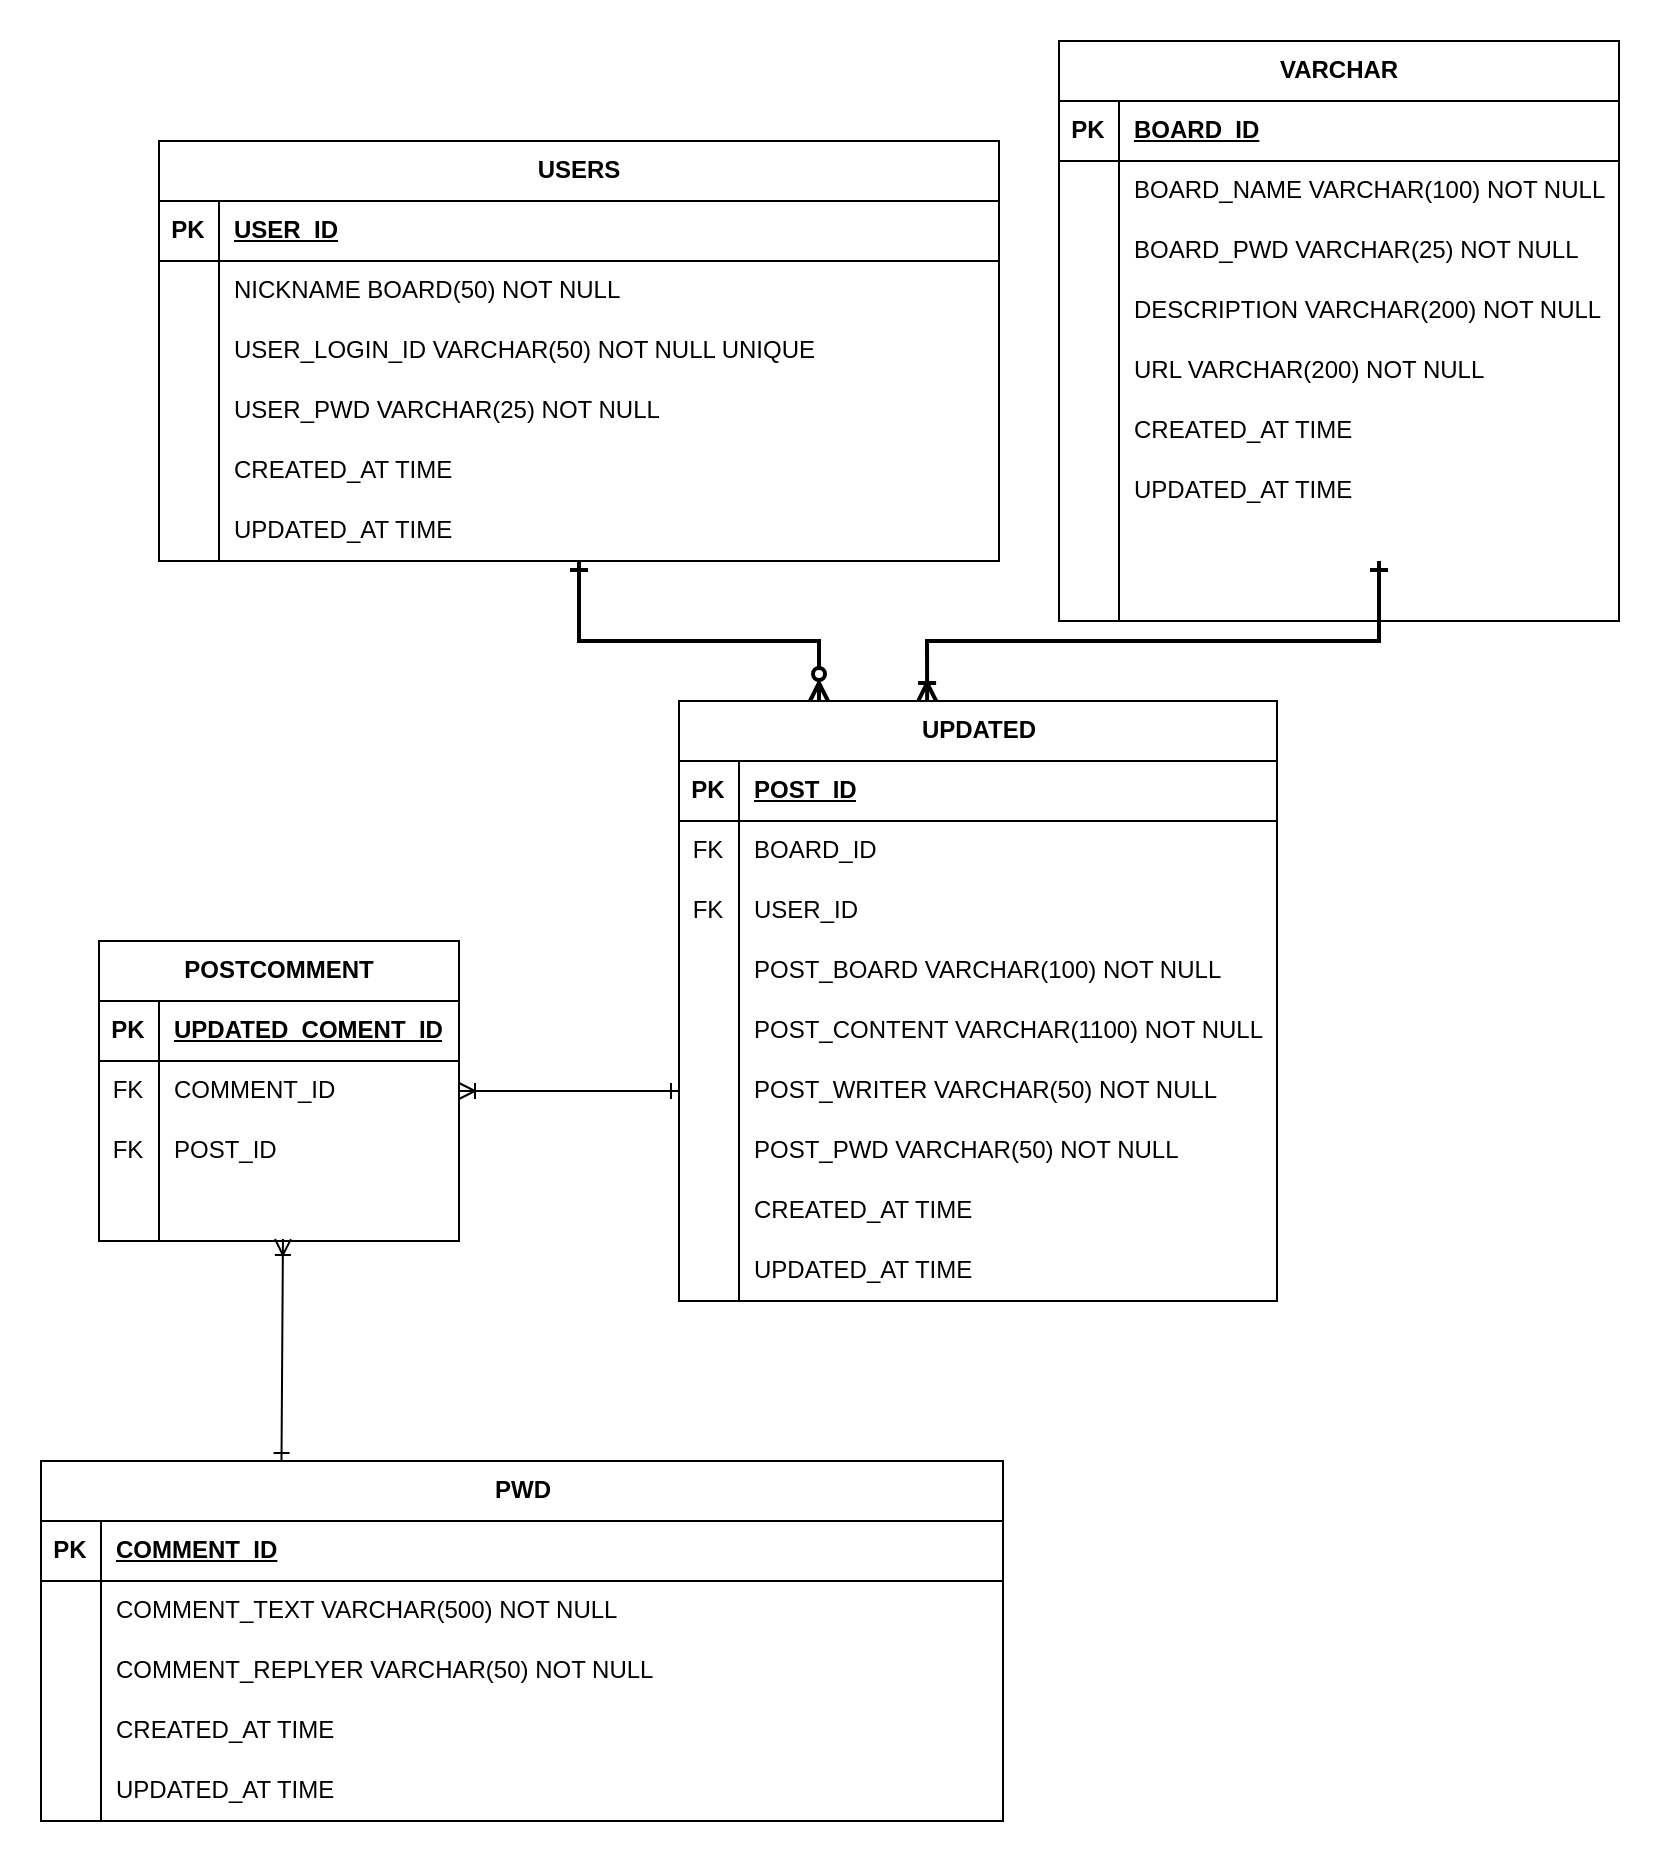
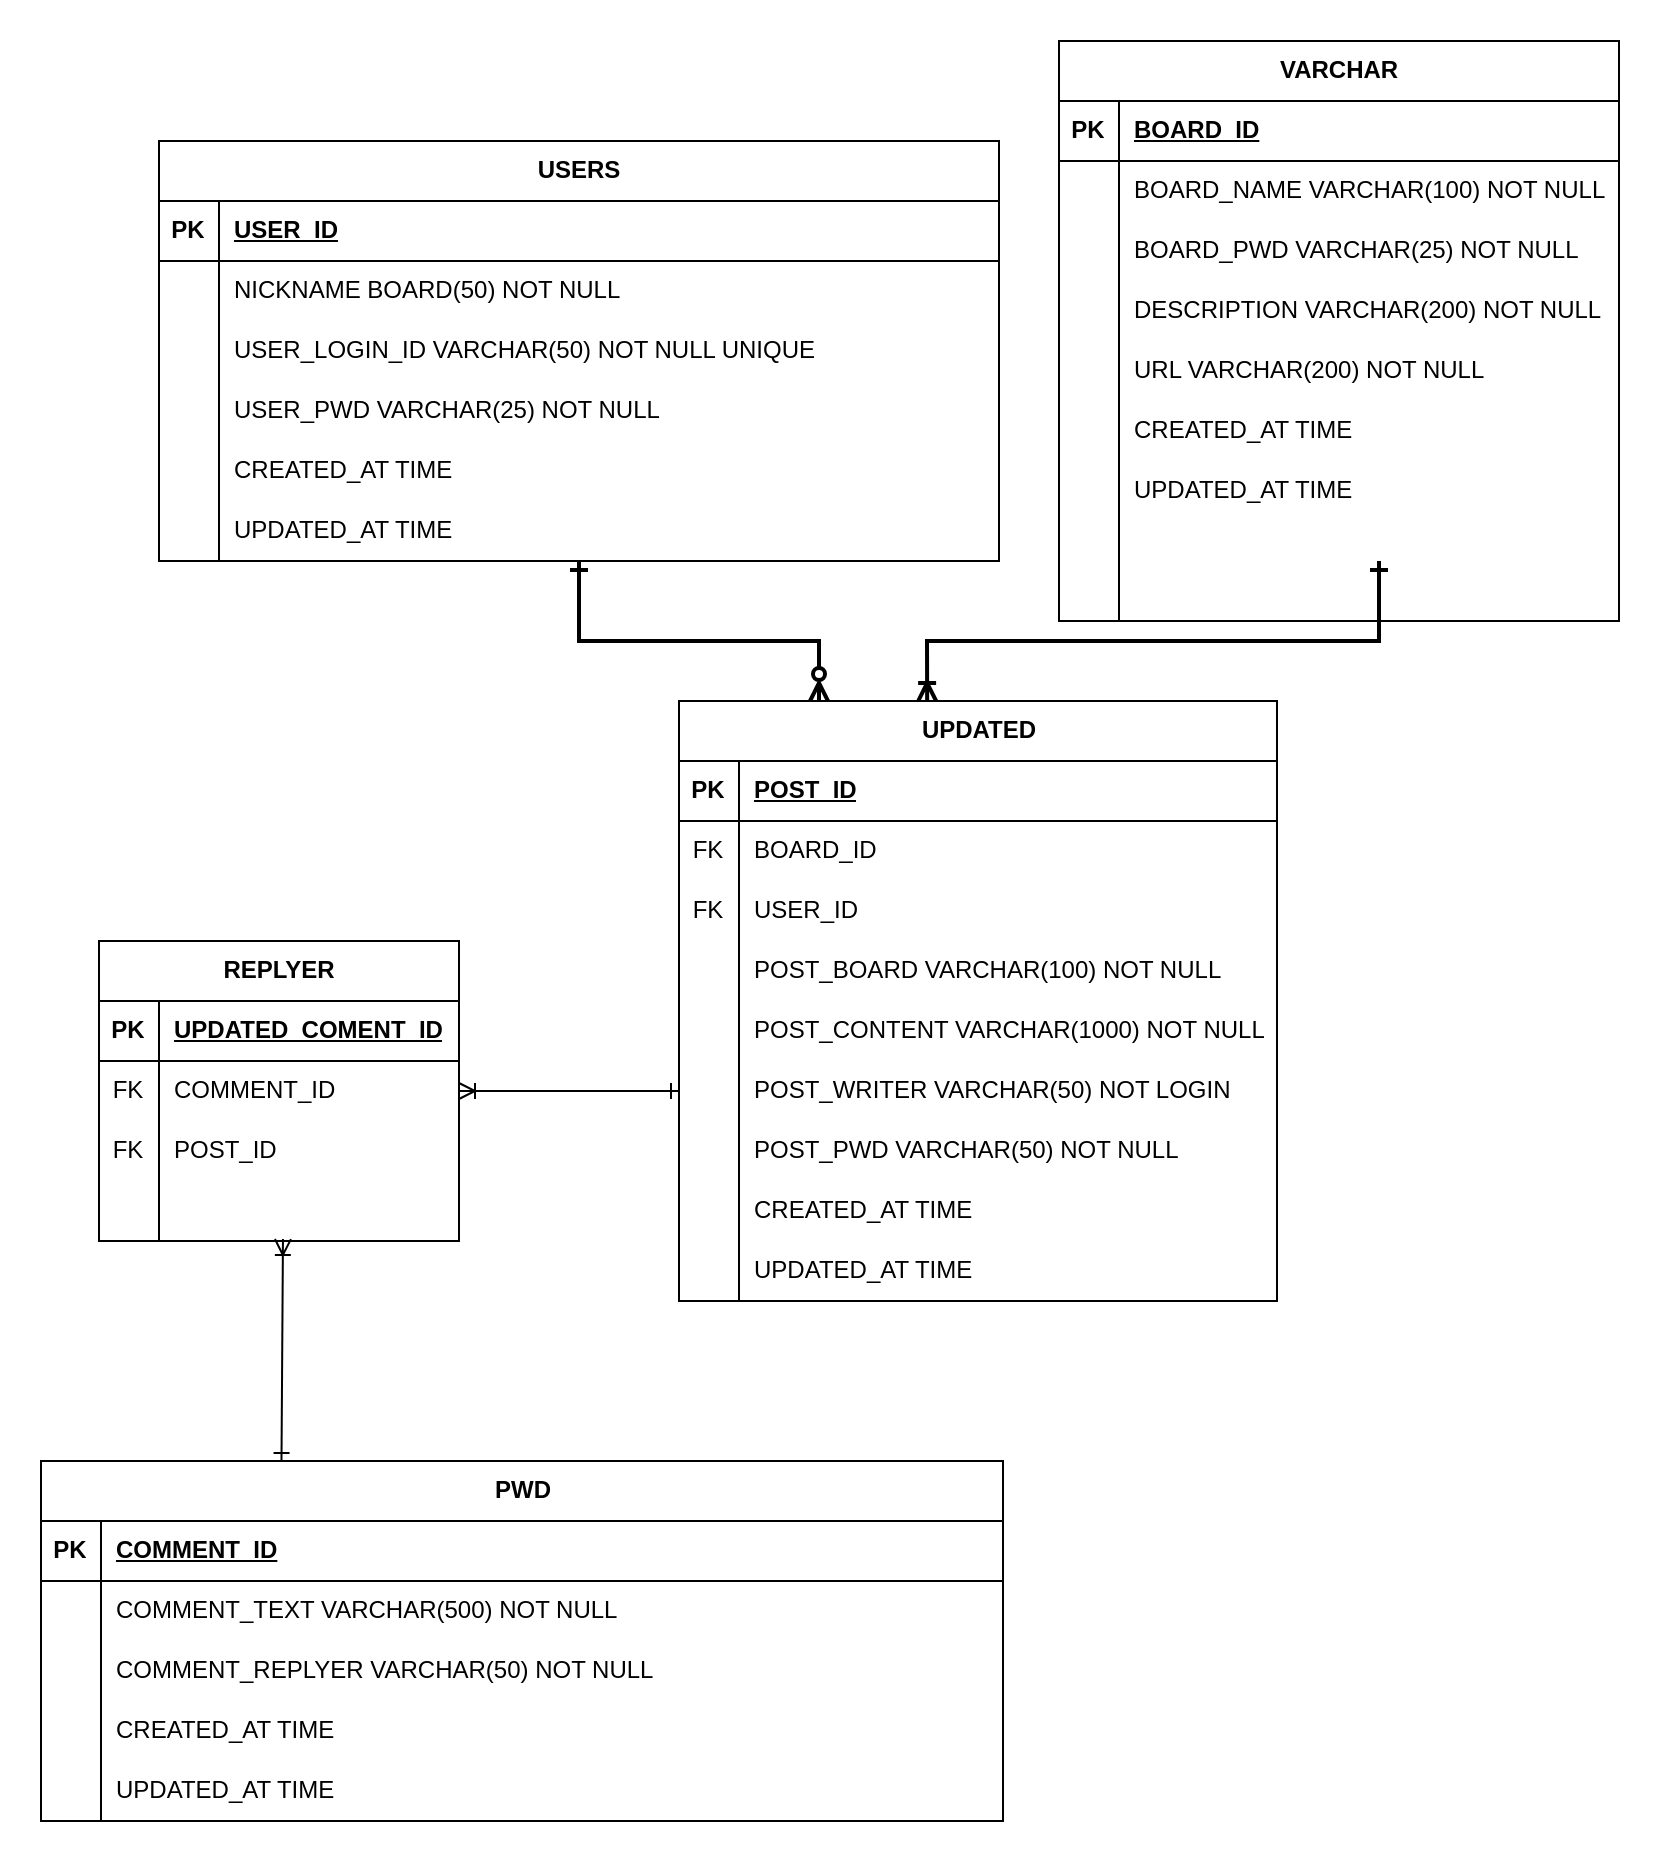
(280, 971) -> (280, 971)
(984, 1031) -> (984, 1031)
(961, 1091) -> (967, 1091)
